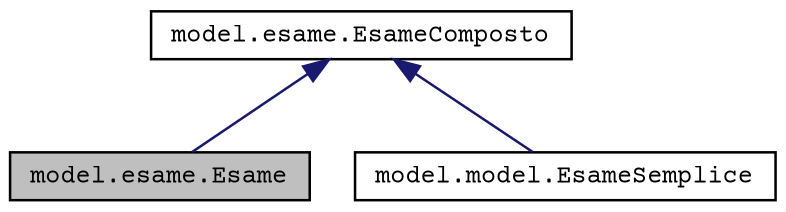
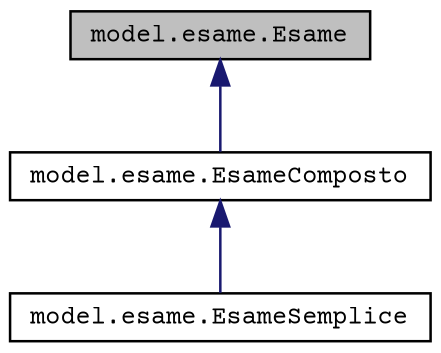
(250, 113) -> (220, 119)
(565, 176) -> (220, 317)
